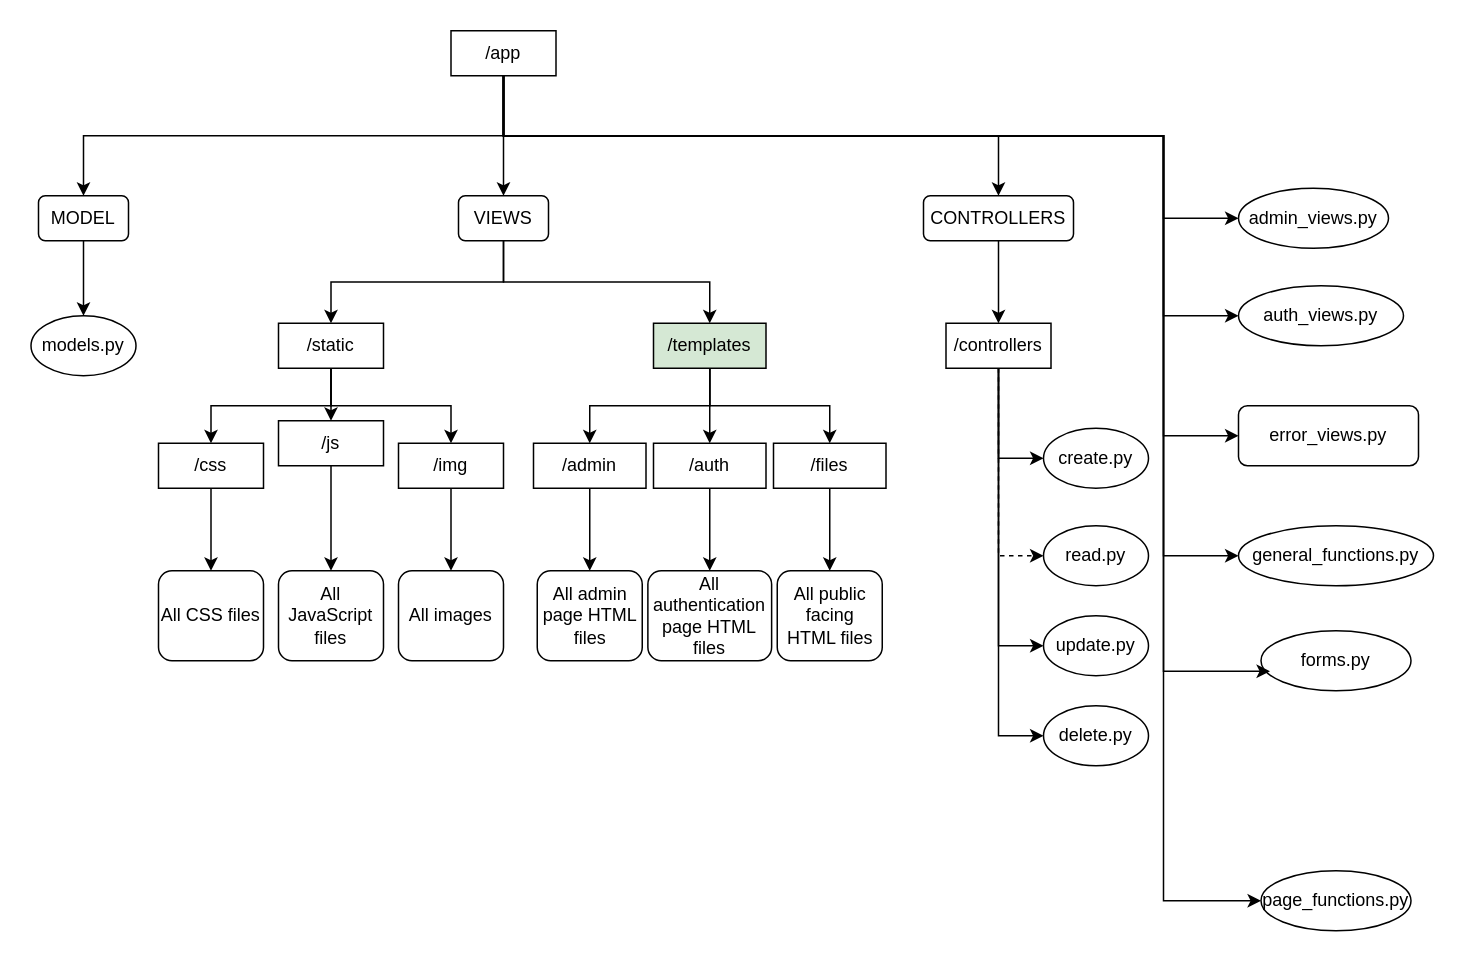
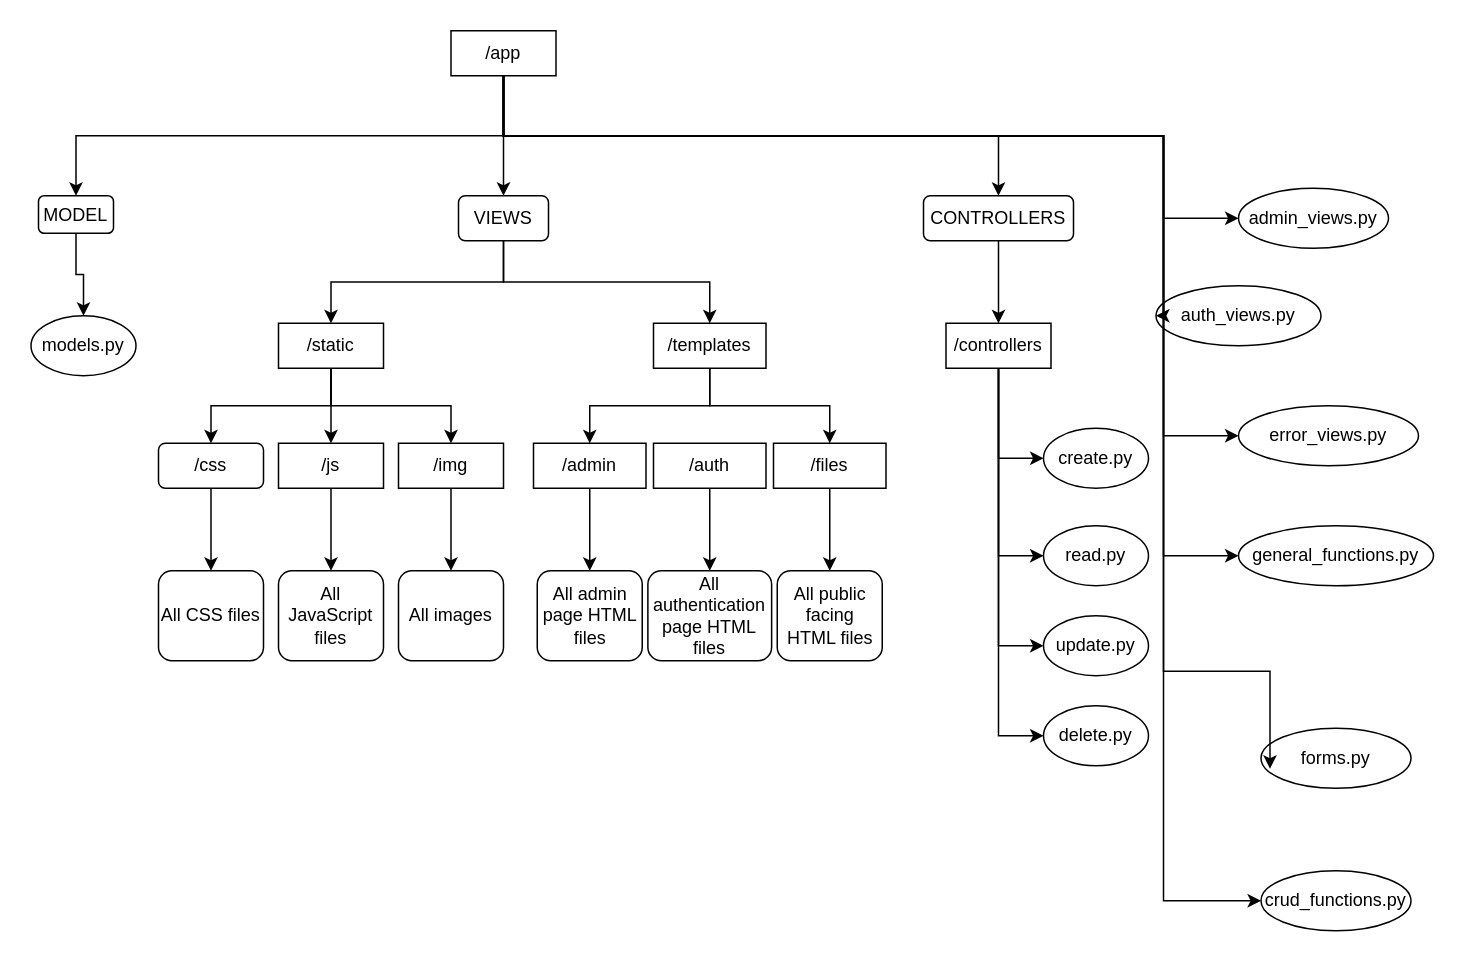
(83, 218) -> (76, 215)
(1321, 316) -> (1238, 316)
(710, 346) -> (710, 346)
(710, 421) -> none
(1328, 436) -> (1328, 436)
(331, 443) -> (331, 466)
(211, 466) -> (211, 466)
(1017, 556) -> (1017, 556)
(1336, 661) -> (1336, 758)
(1336, 901) -> (1336, 901)
